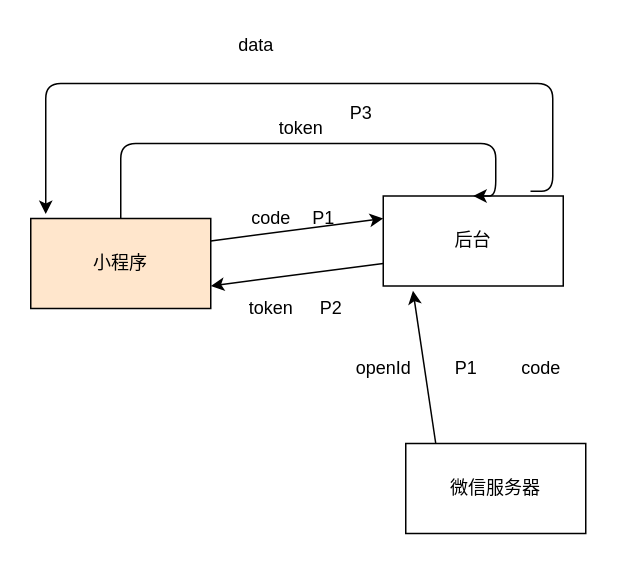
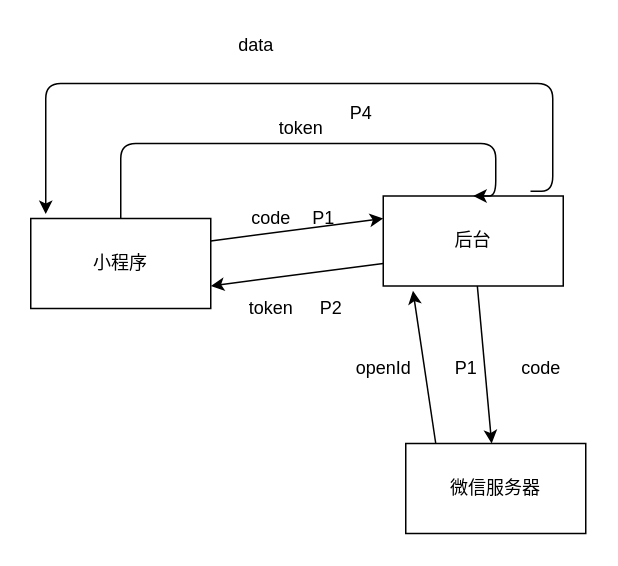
(362, 113) -> (362, 113)
(121, 263) -> (121, 263)
none -> (484, 360)
